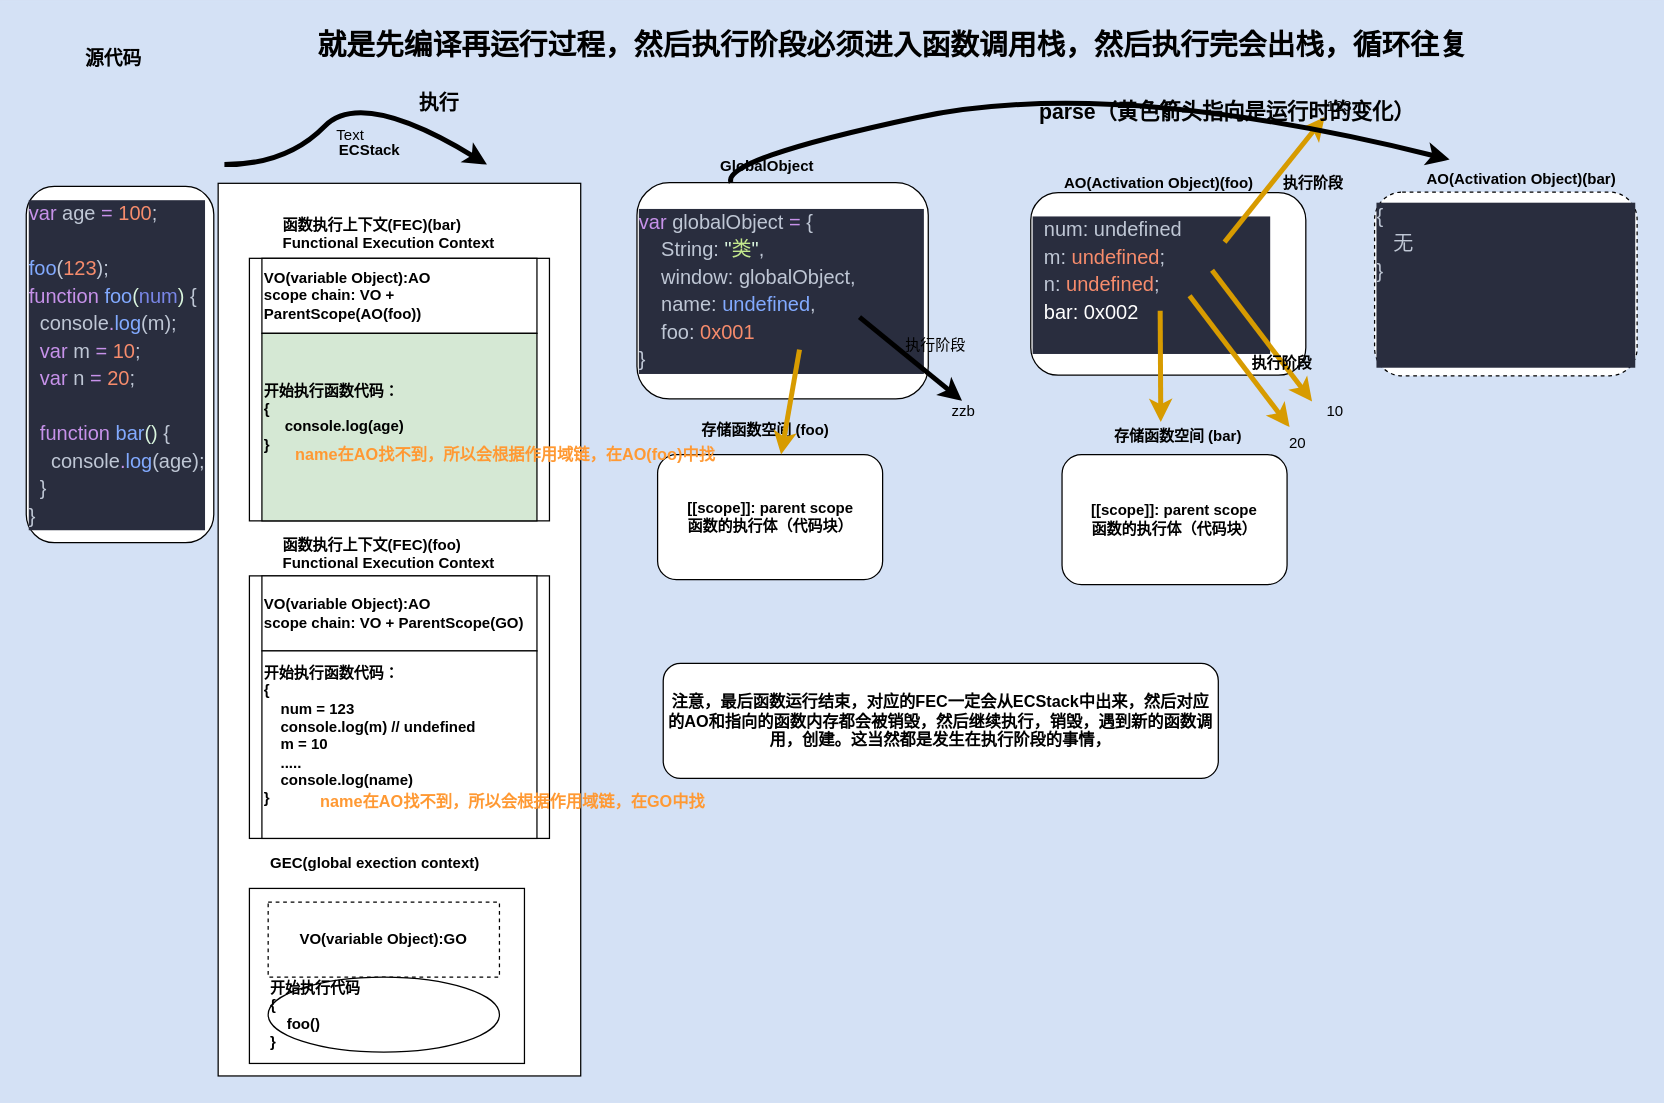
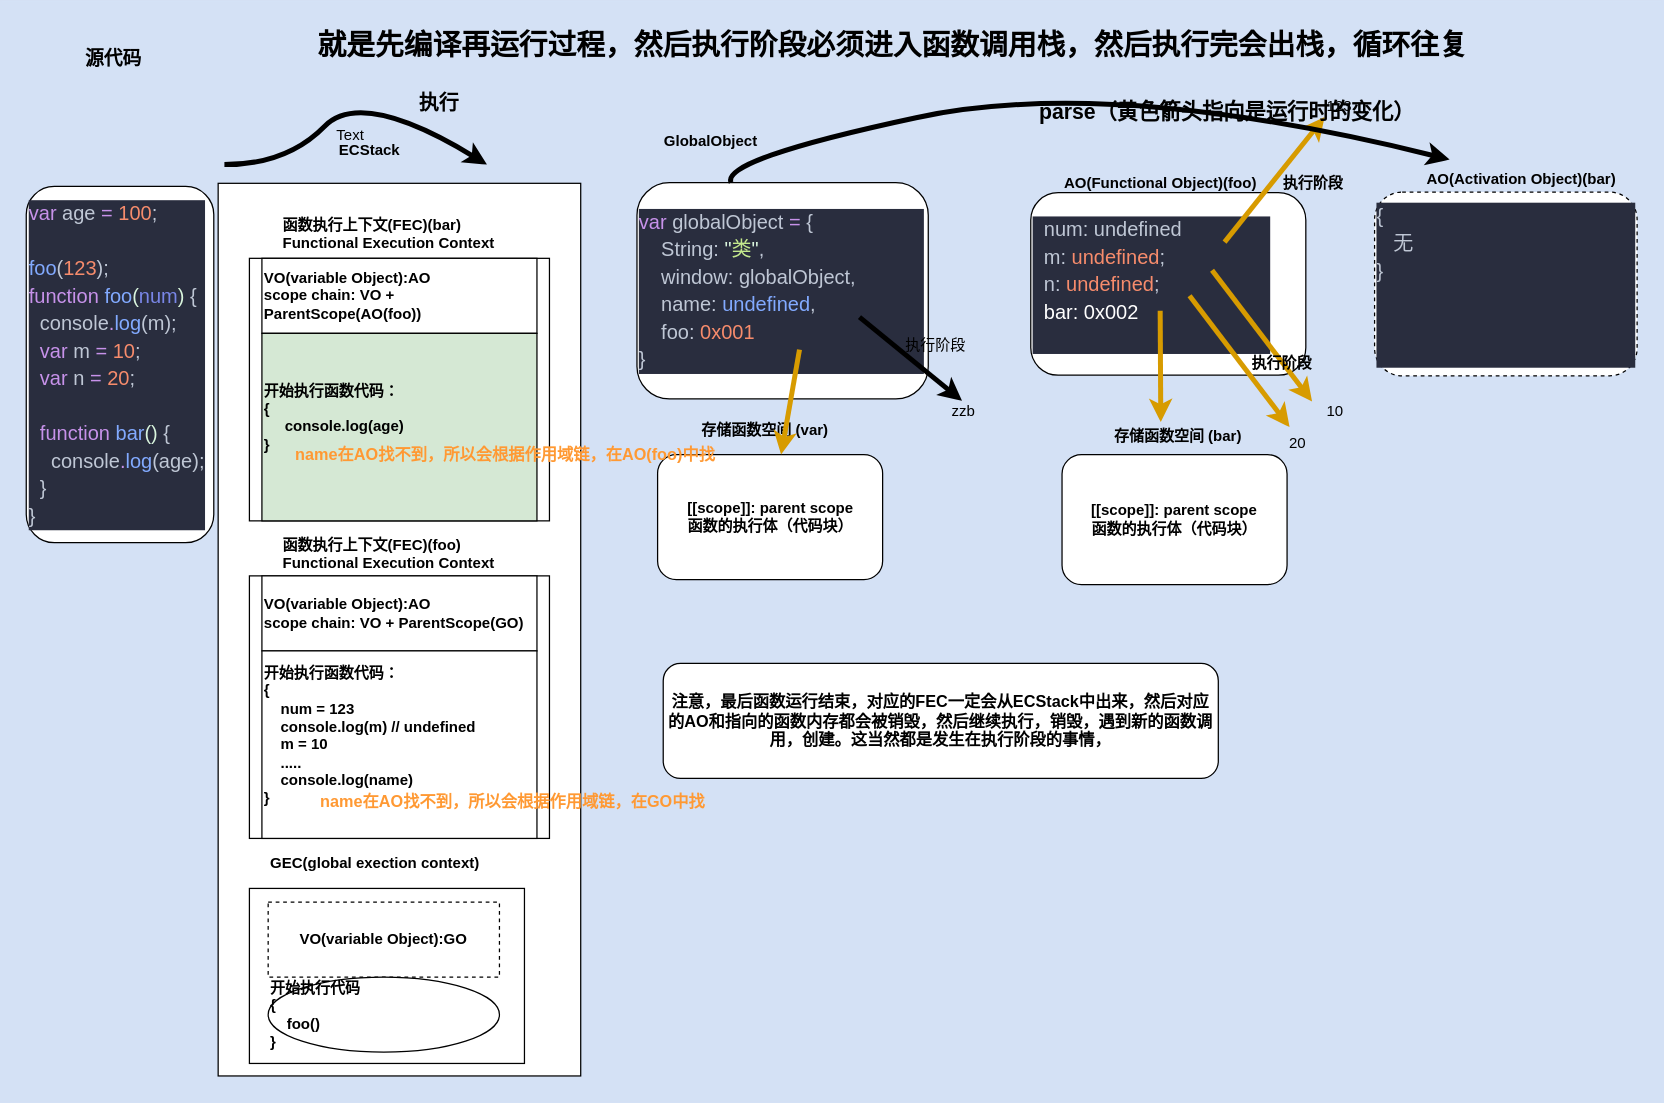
(774, 167) -> (718, 142)
(1168, 183) -> (1168, 183)
(770, 431) -> (770, 431)
